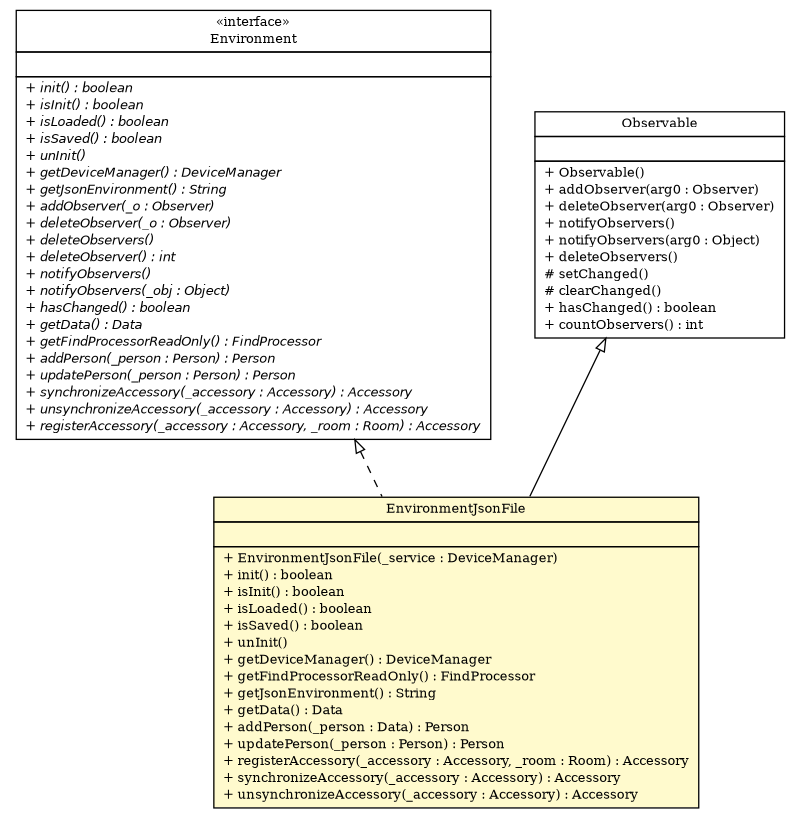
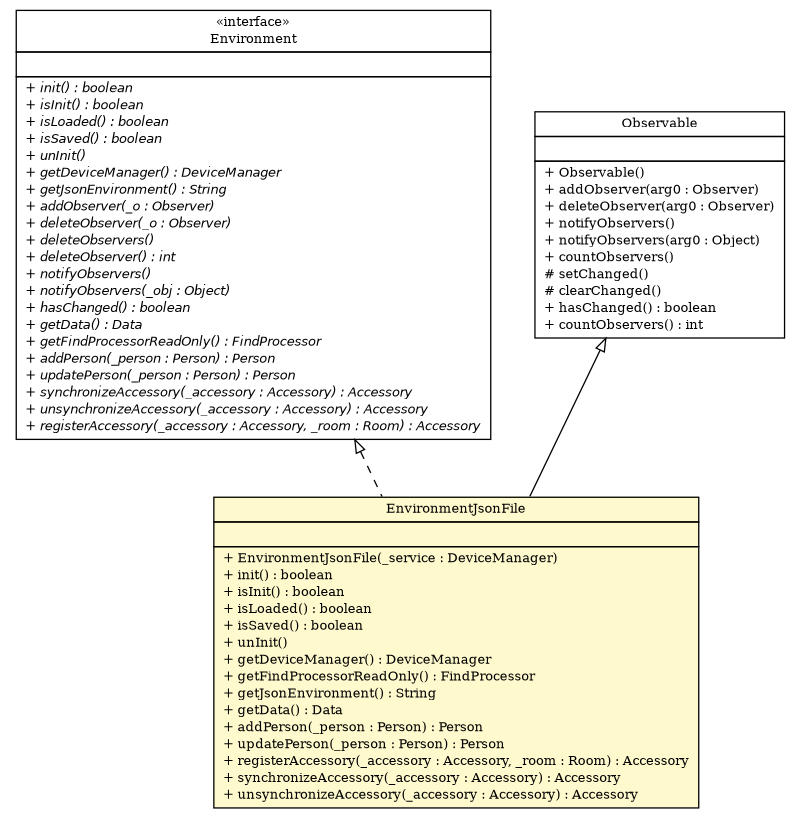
(611, 257) -> (609, 257)
(346, 727) -> (354, 727)
